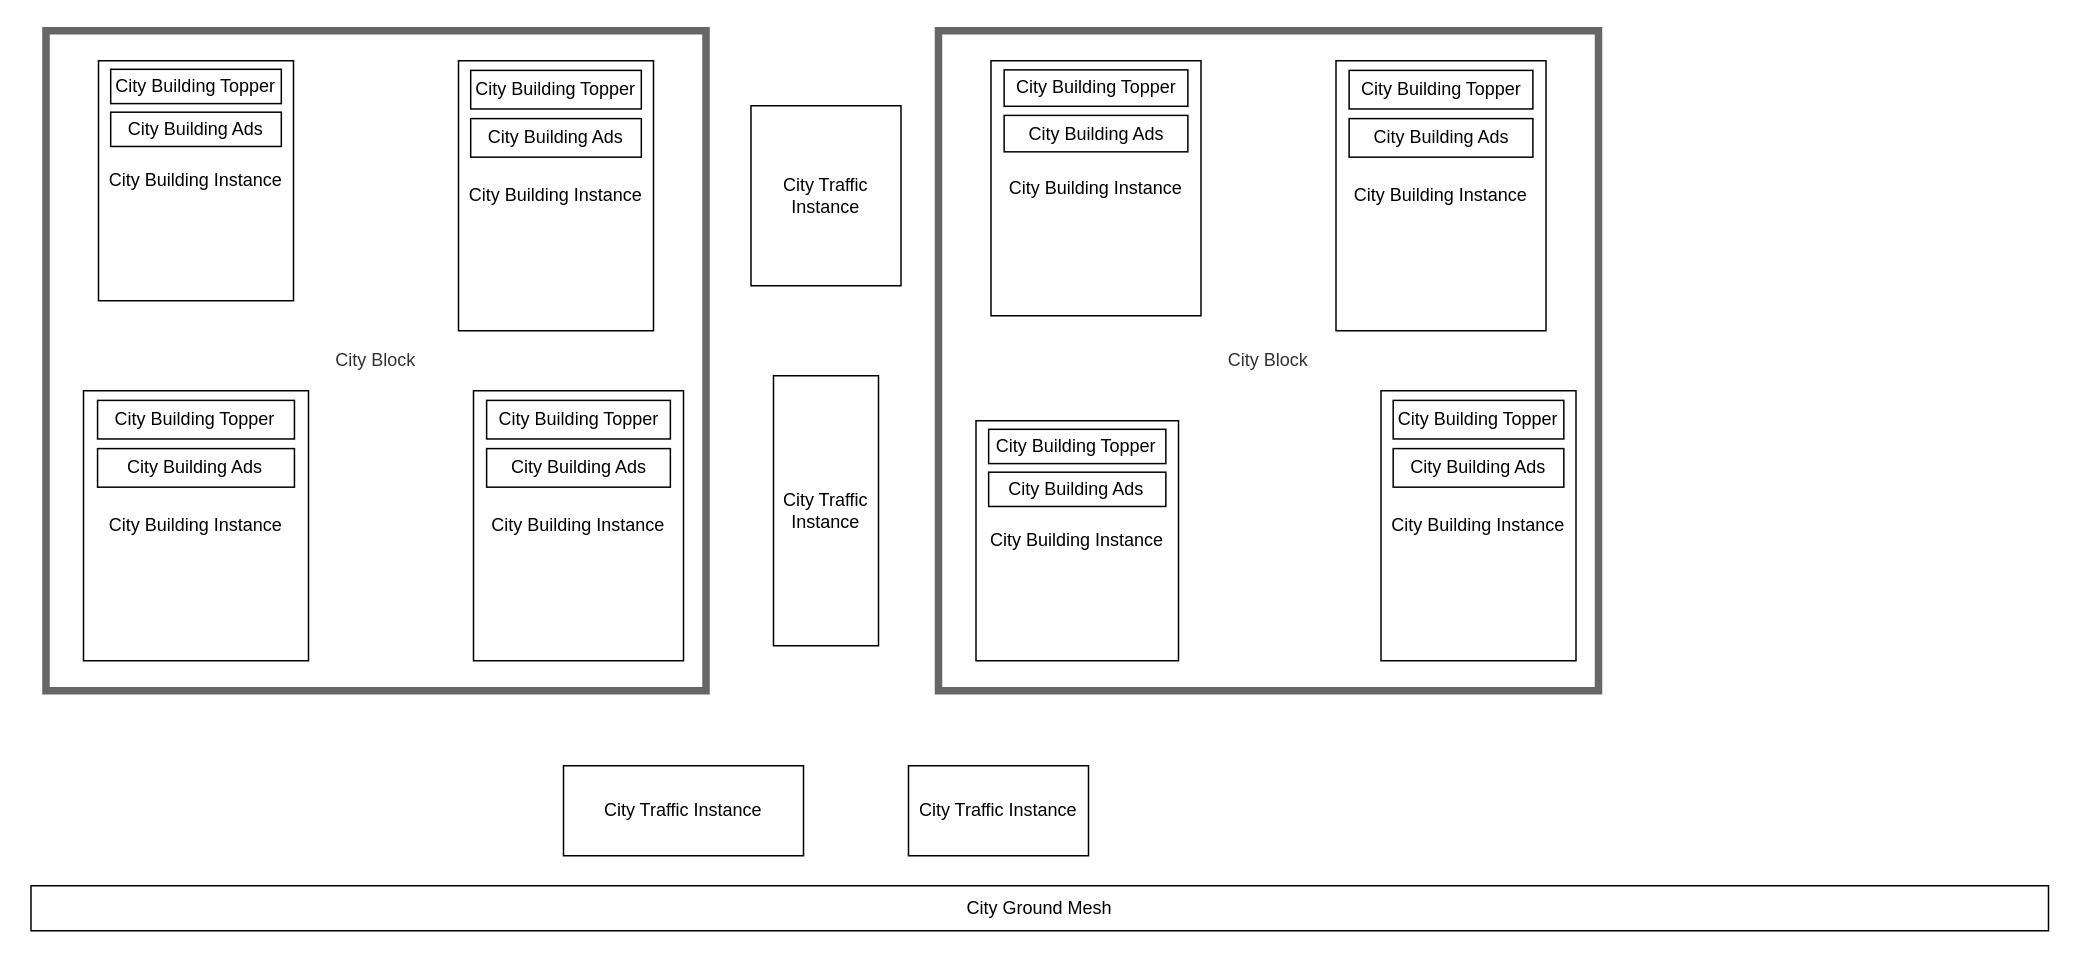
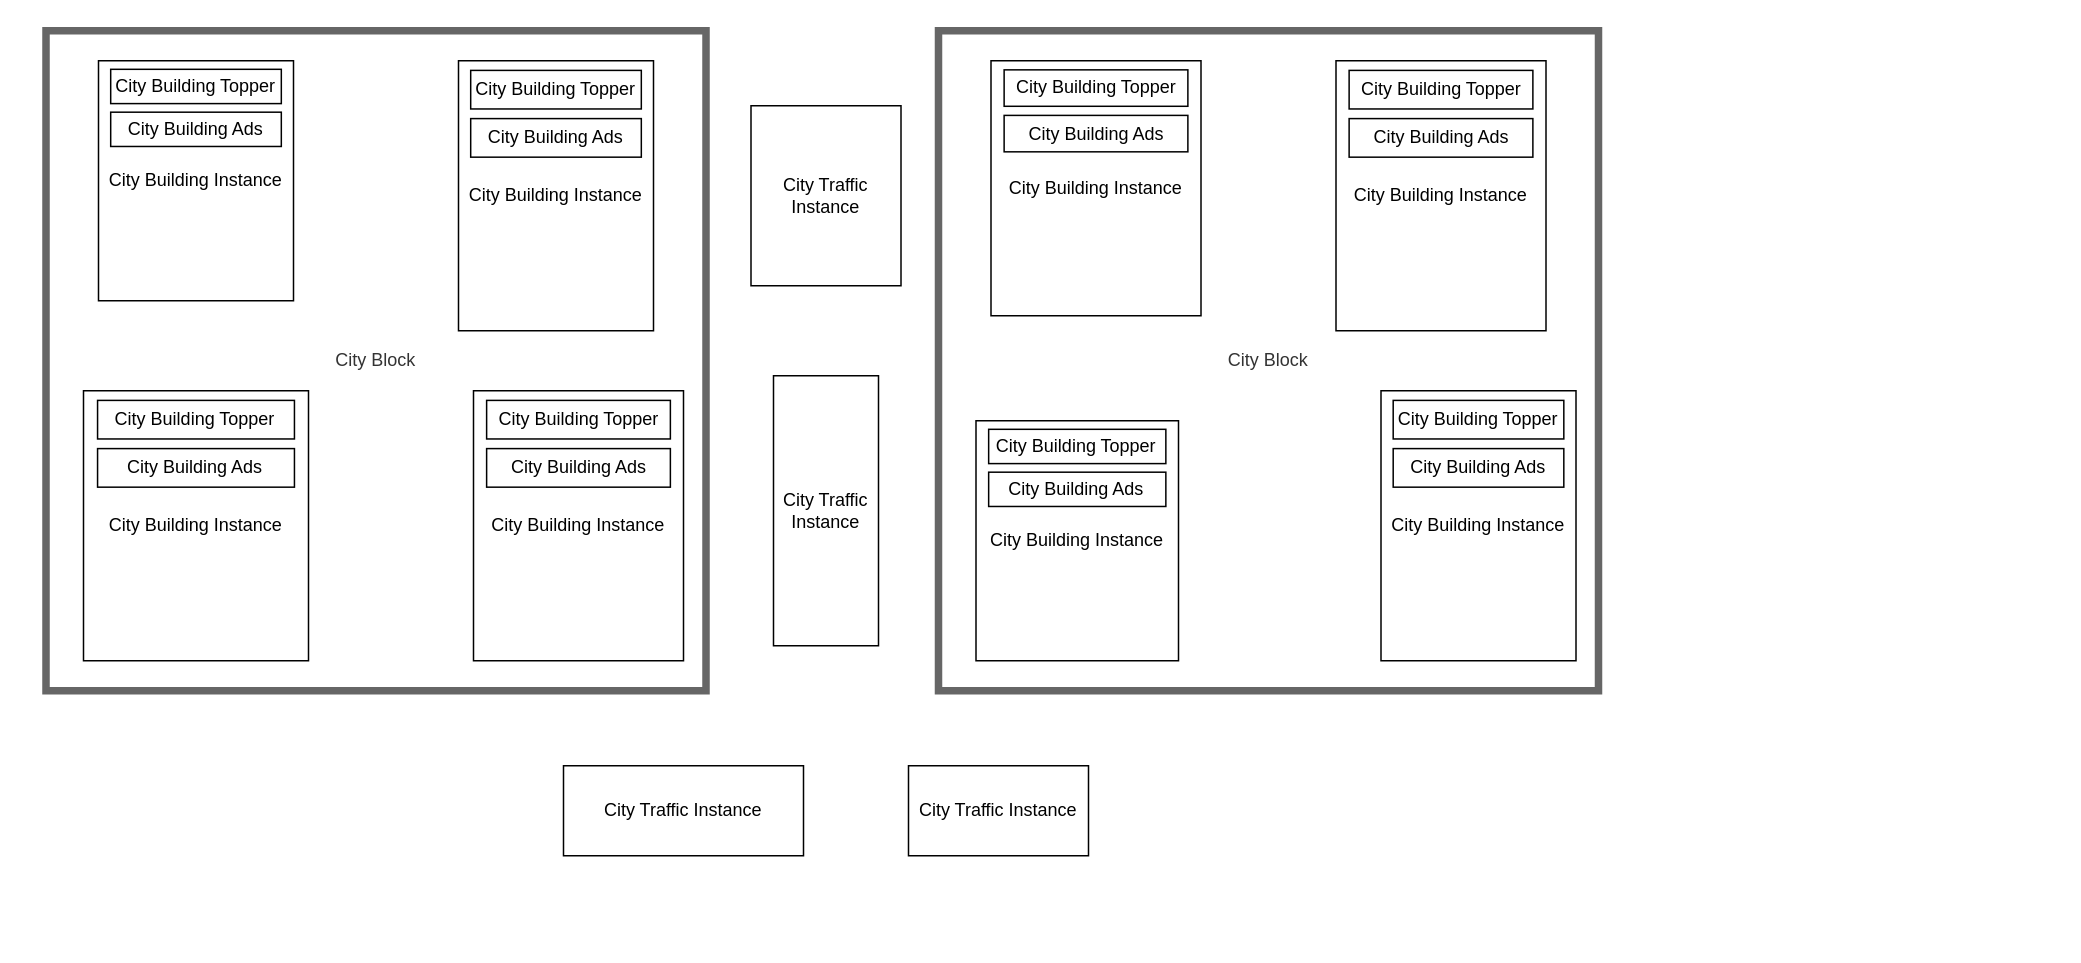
(1040, 908) -> none
